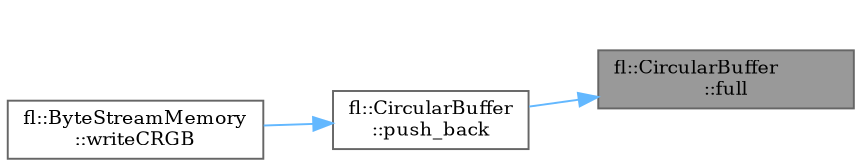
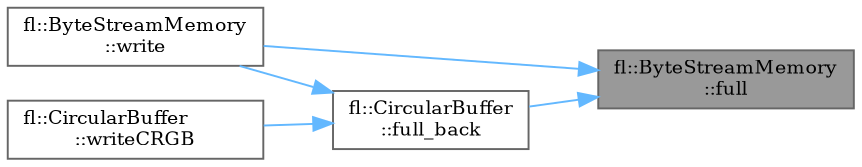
none -> (136, 37)
(726, 79) -> (726, 79)
(431, 120) -> (431, 120)
(136, 130) -> (136, 130)
